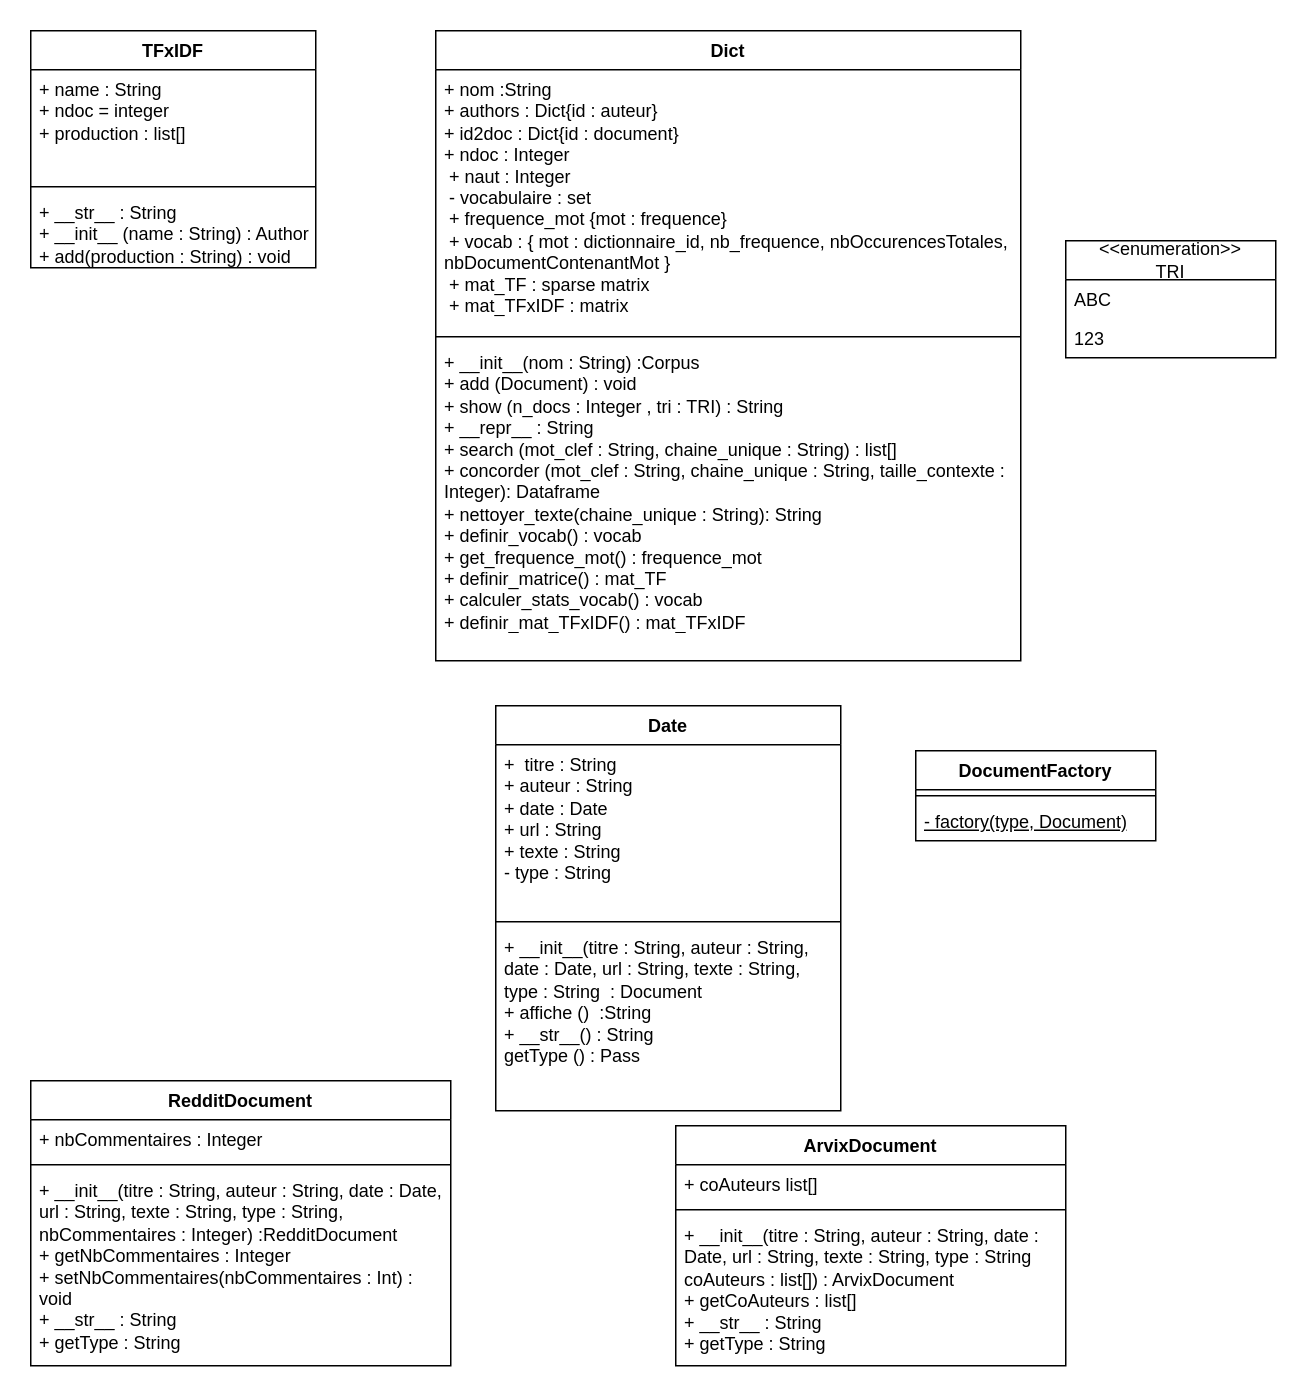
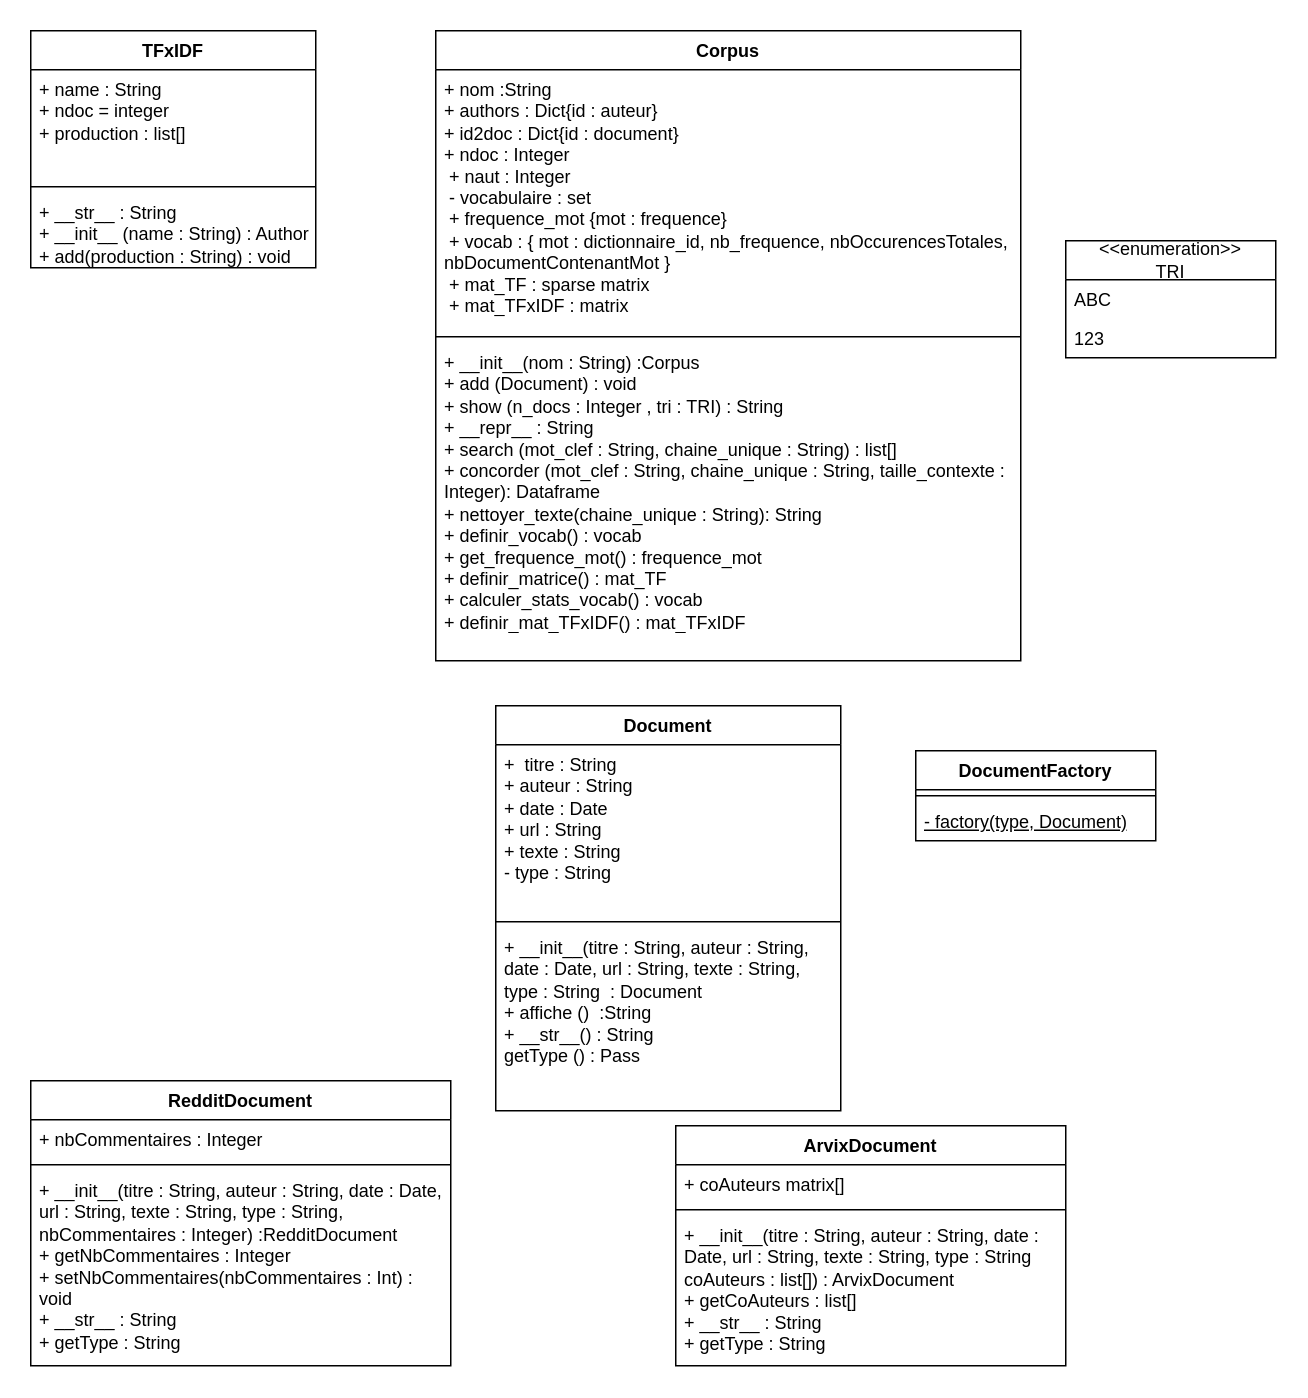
(728, 52) -> (728, 52)
(668, 727) -> (668, 727)
(766, 1186) -> (779, 1186)
